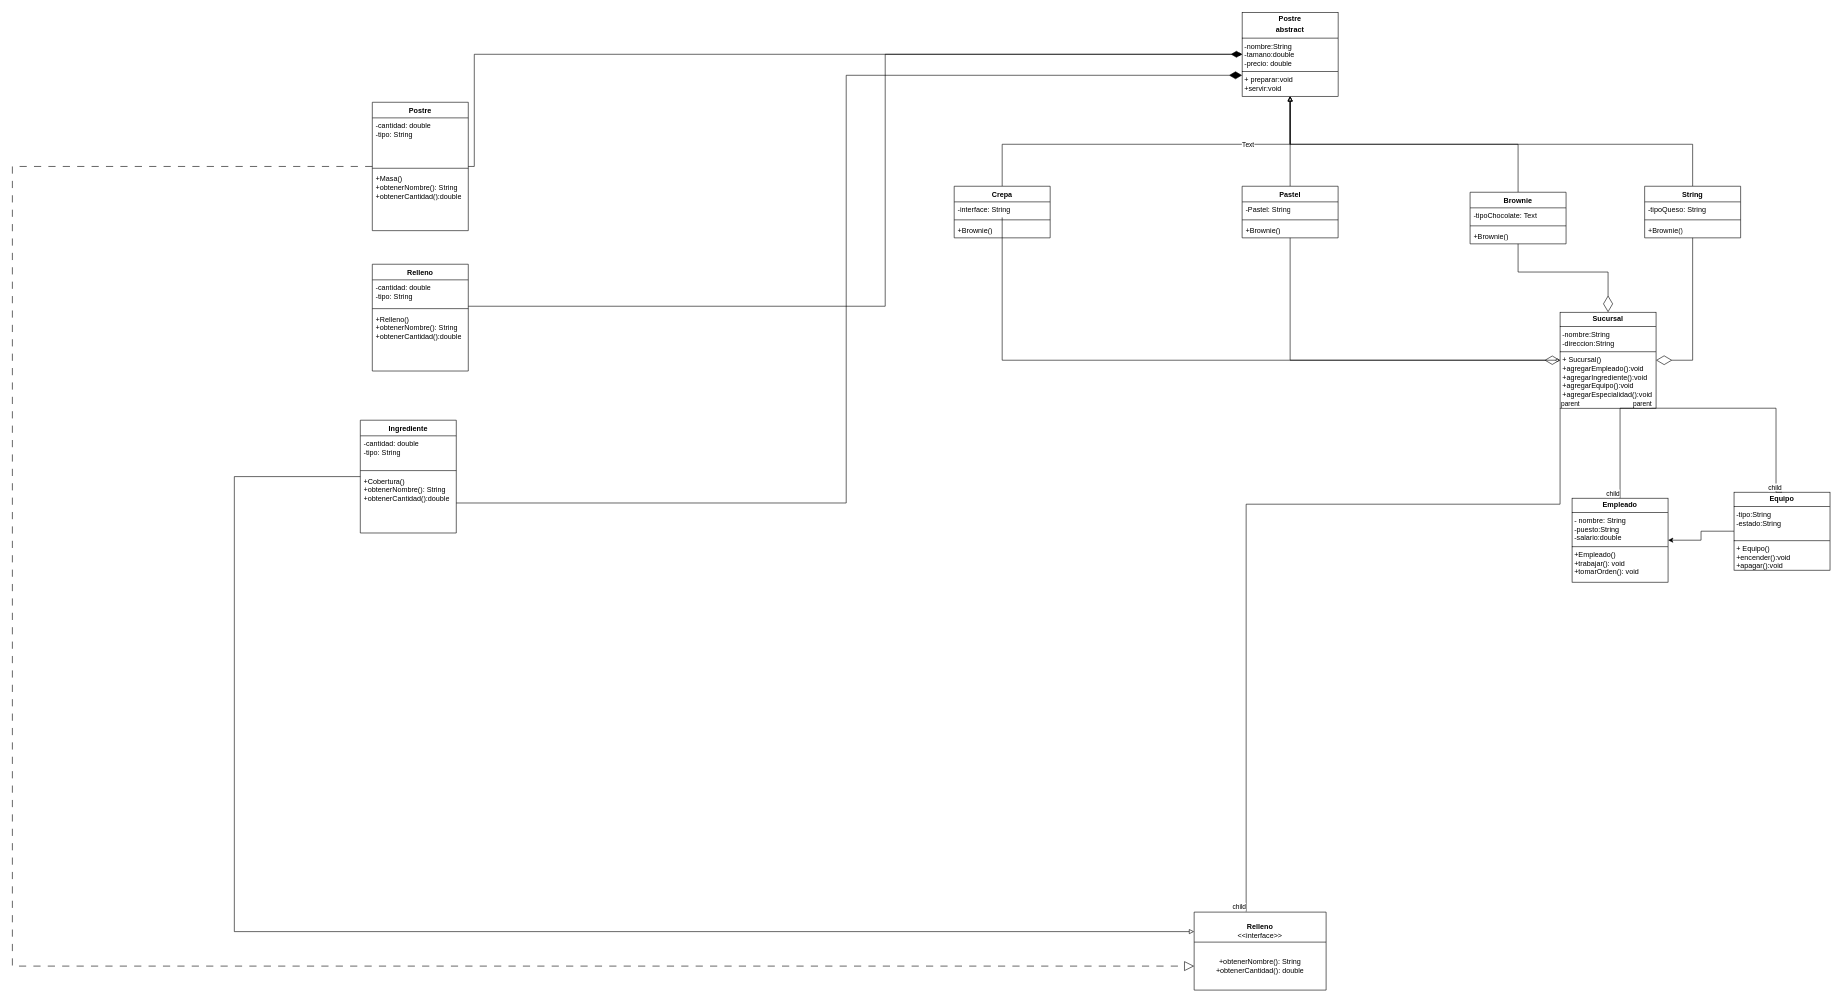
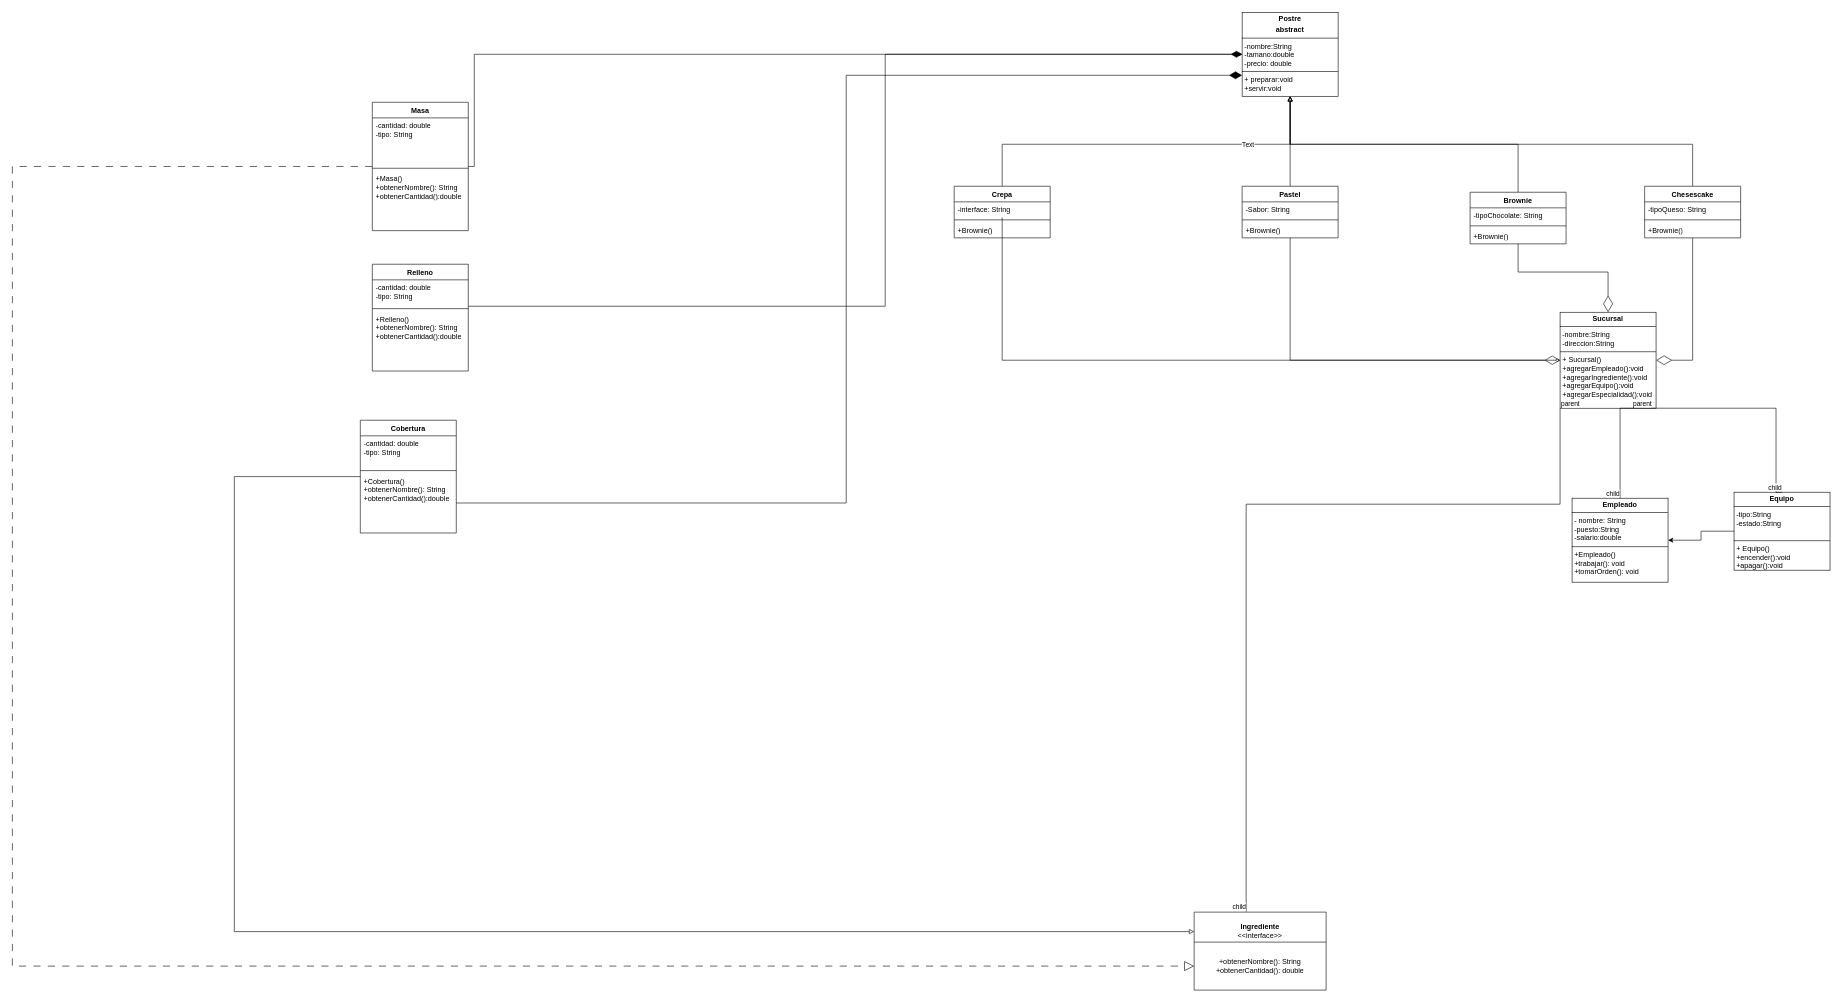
(420, 111) -> (420, 111)
(1693, 195) -> (1693, 195)
(1272, 210) -> (1271, 210)
(1510, 216) -> (1514, 216)
(408, 429) -> (408, 429)
(1260, 927) -> (1260, 927)
